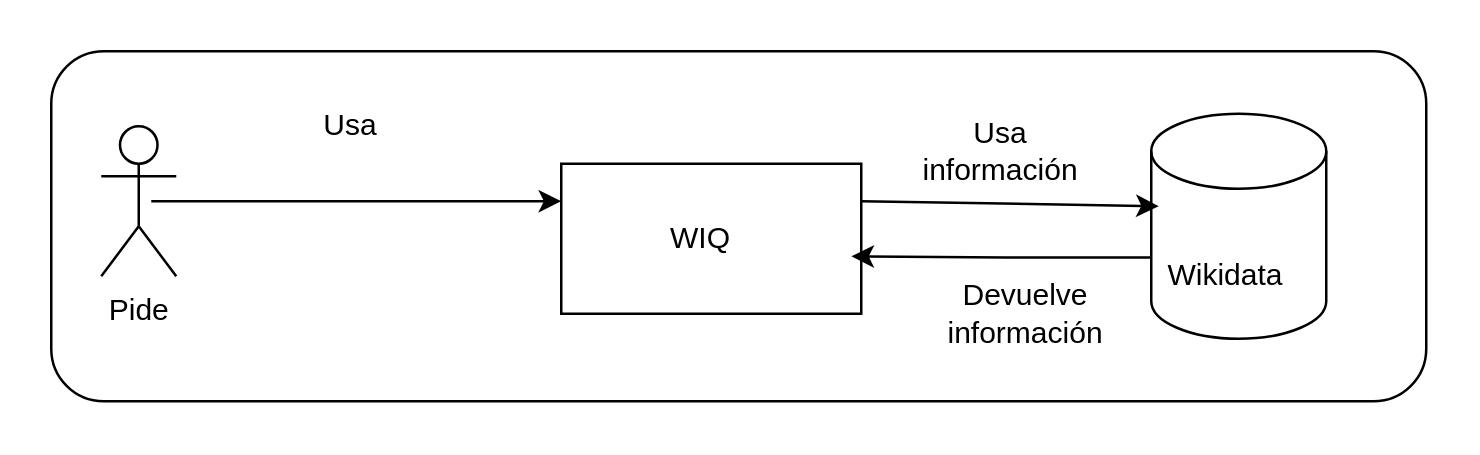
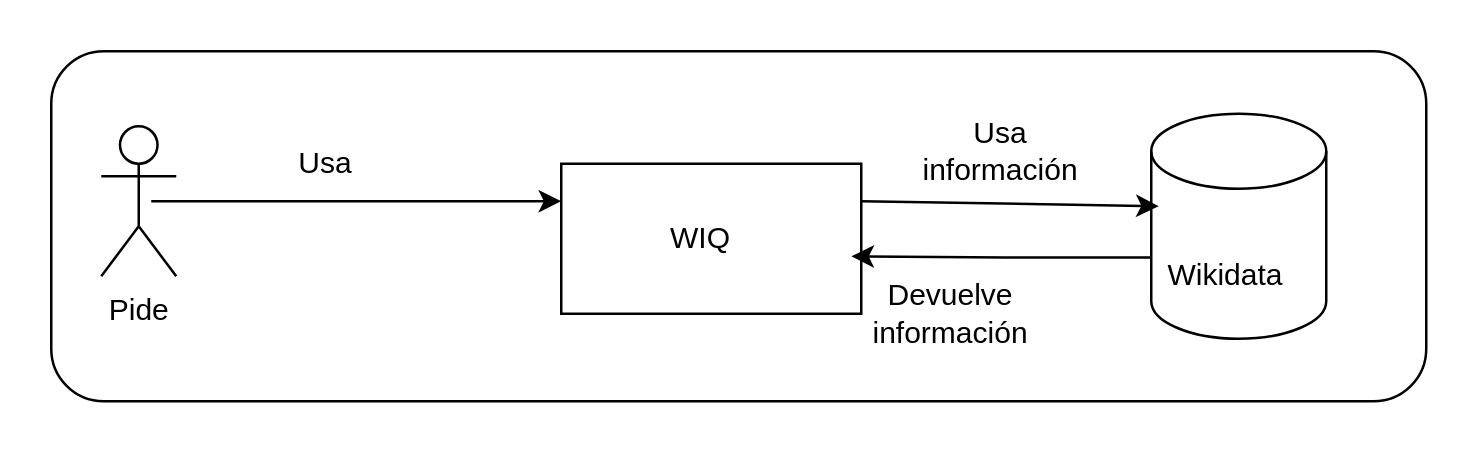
(351, 126) -> (326, 164)
(1026, 314) -> (951, 314)
